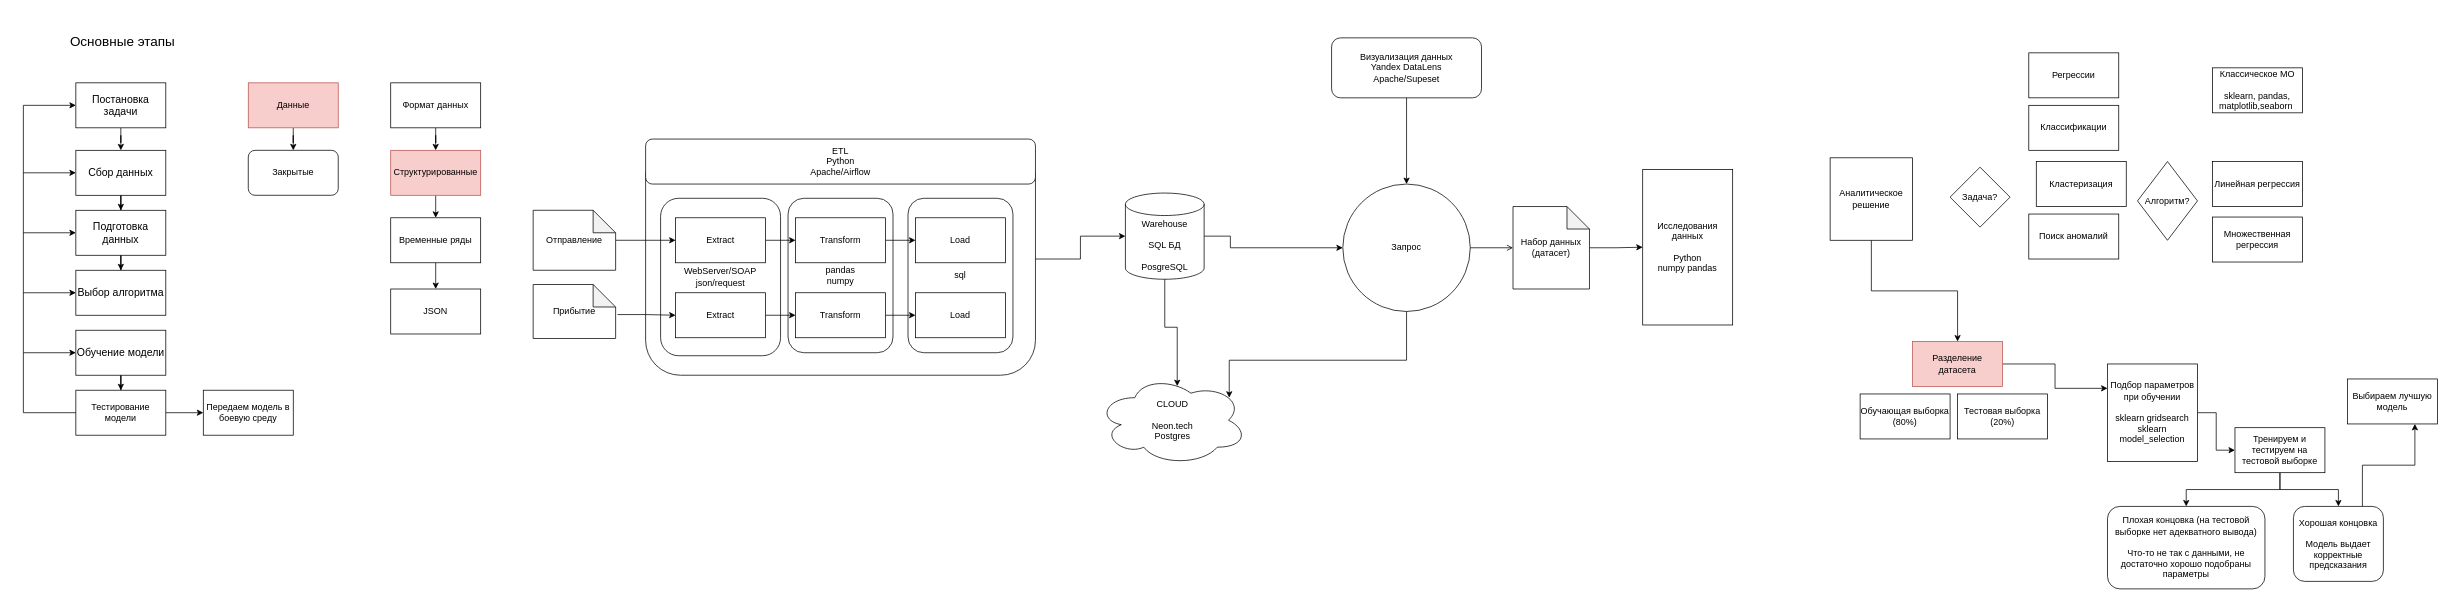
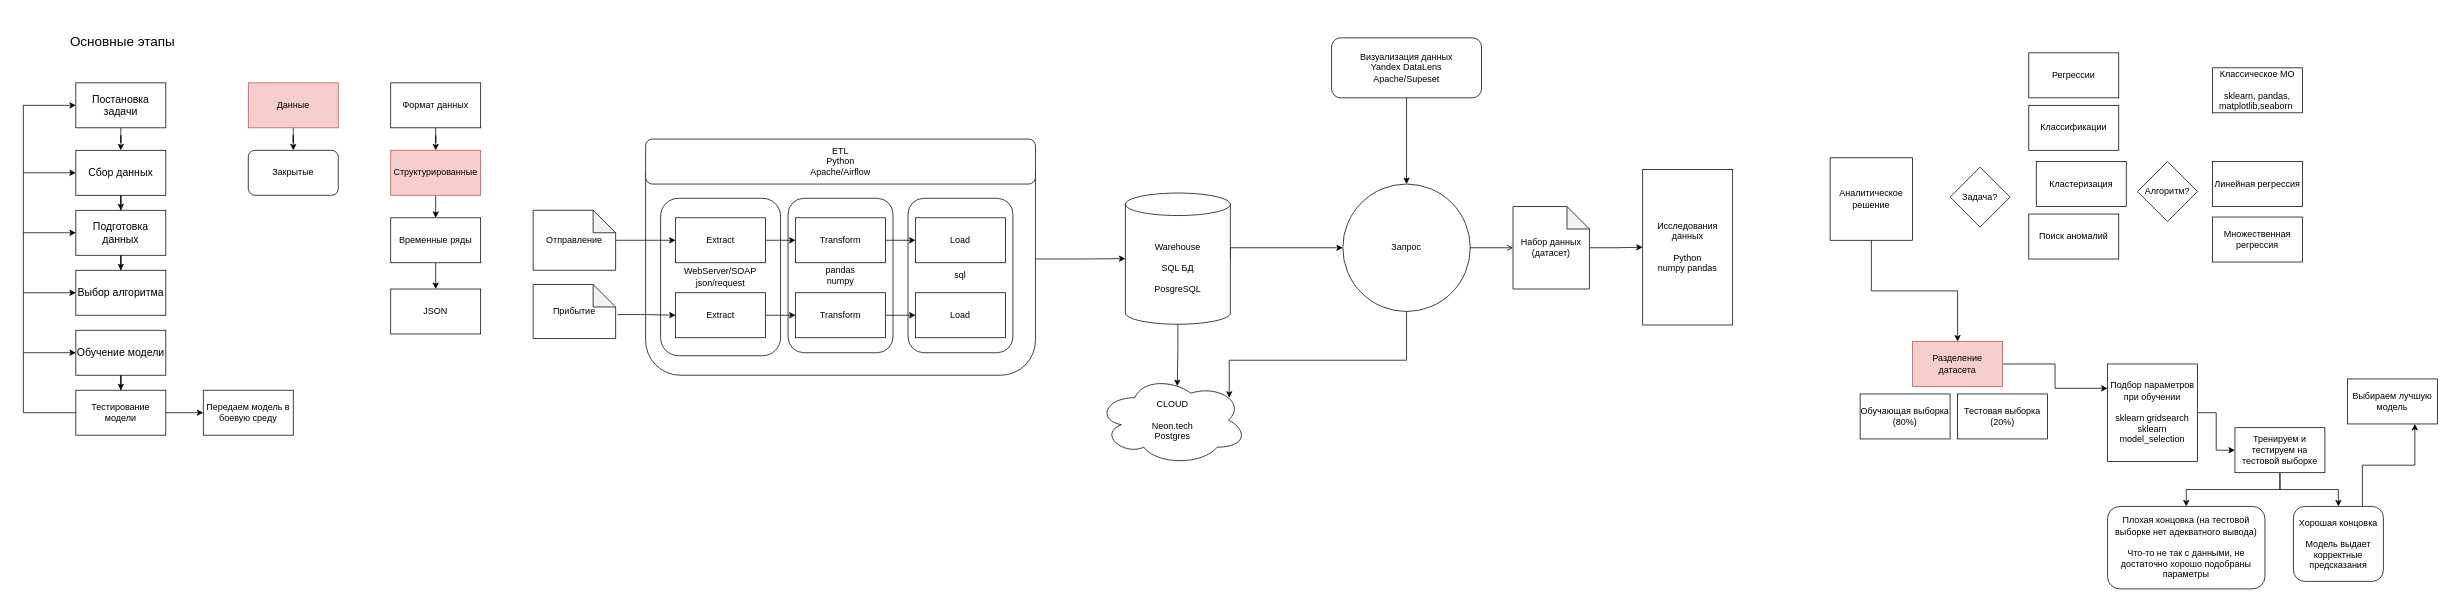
(2168, 201) -> (2168, 192)
(1165, 236) -> (1178, 259)
